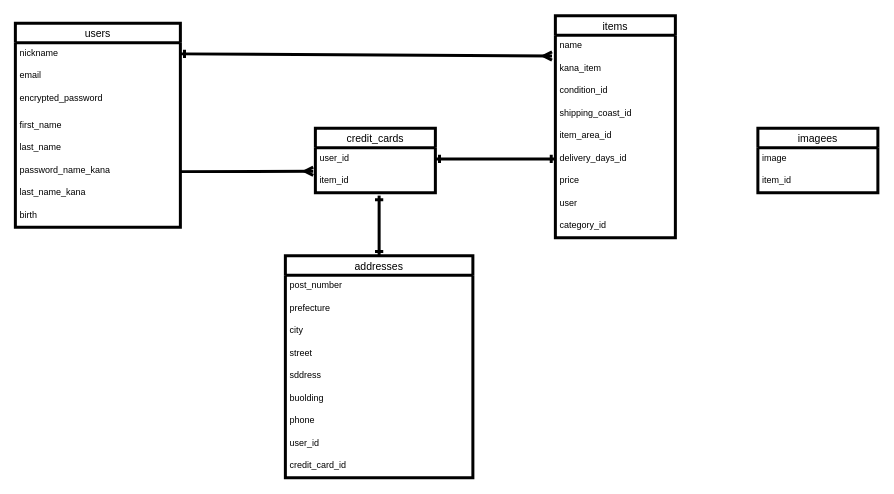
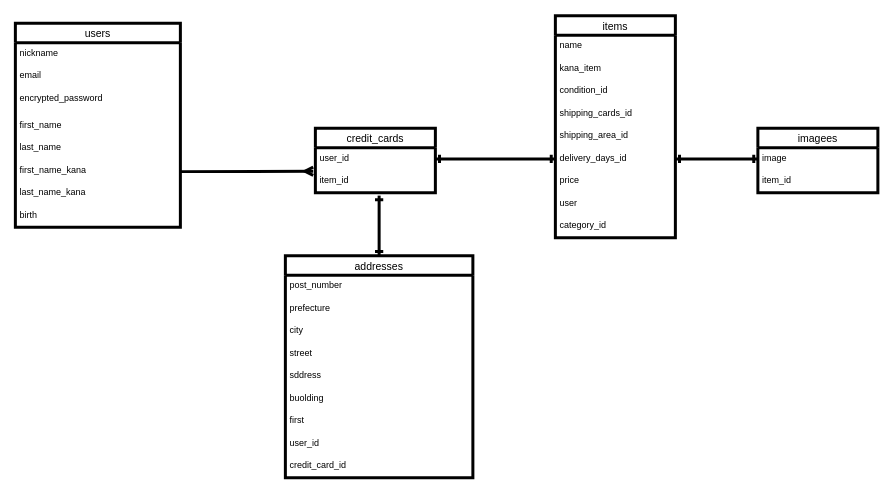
(367, 55) -> none
(599, 113) -> (599, 113)
(587, 135) -> (596, 135)
none -> (716, 159)
(65, 170) -> (56, 170)
(302, 420) -> (301, 420)
